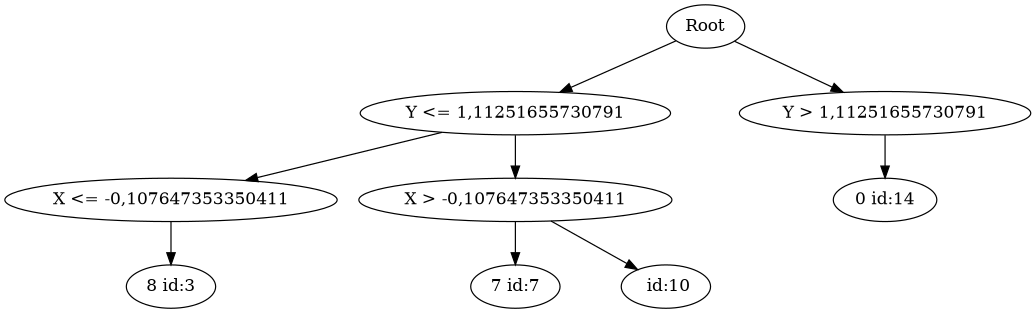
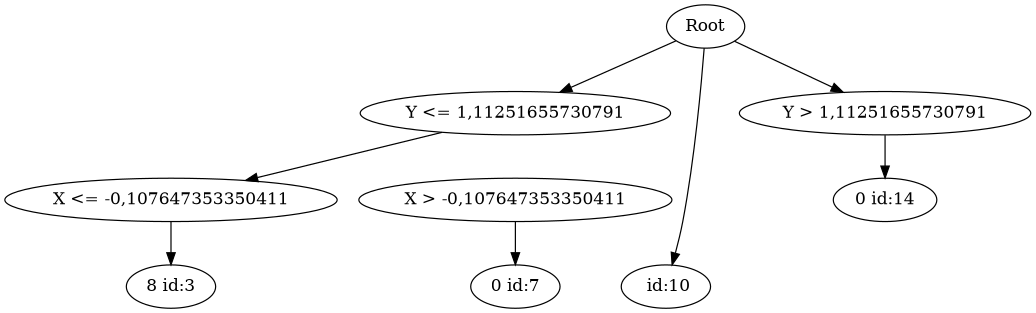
(515, 151) -> none
(589, 242) -> (694, 151)
(515, 287) -> (515, 287)
